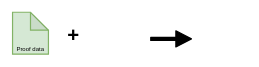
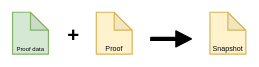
none -> (114, 33)
none -> (228, 33)
